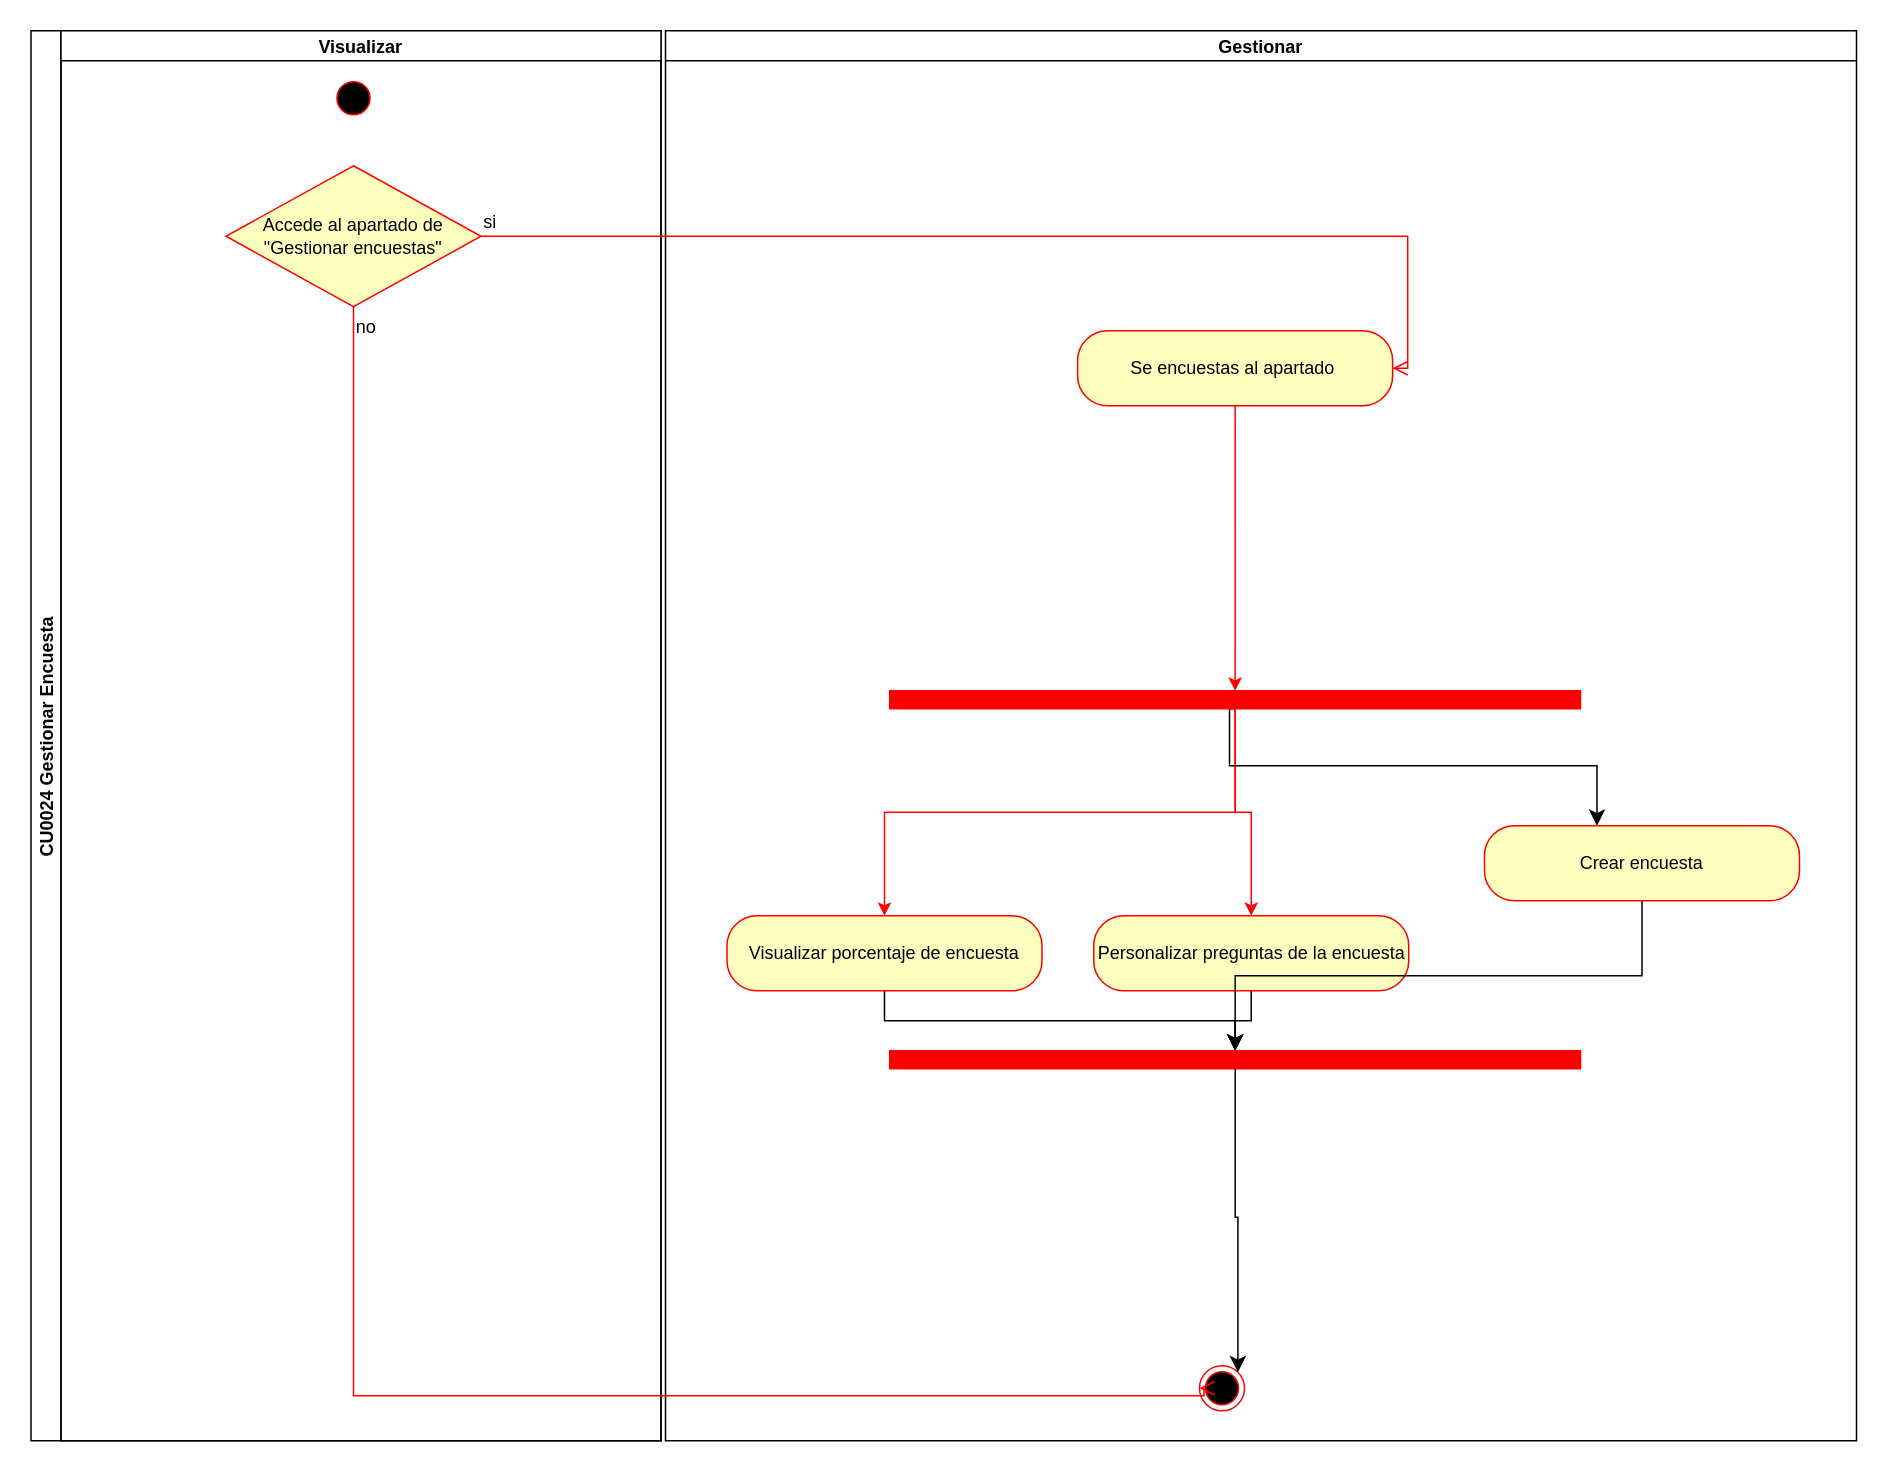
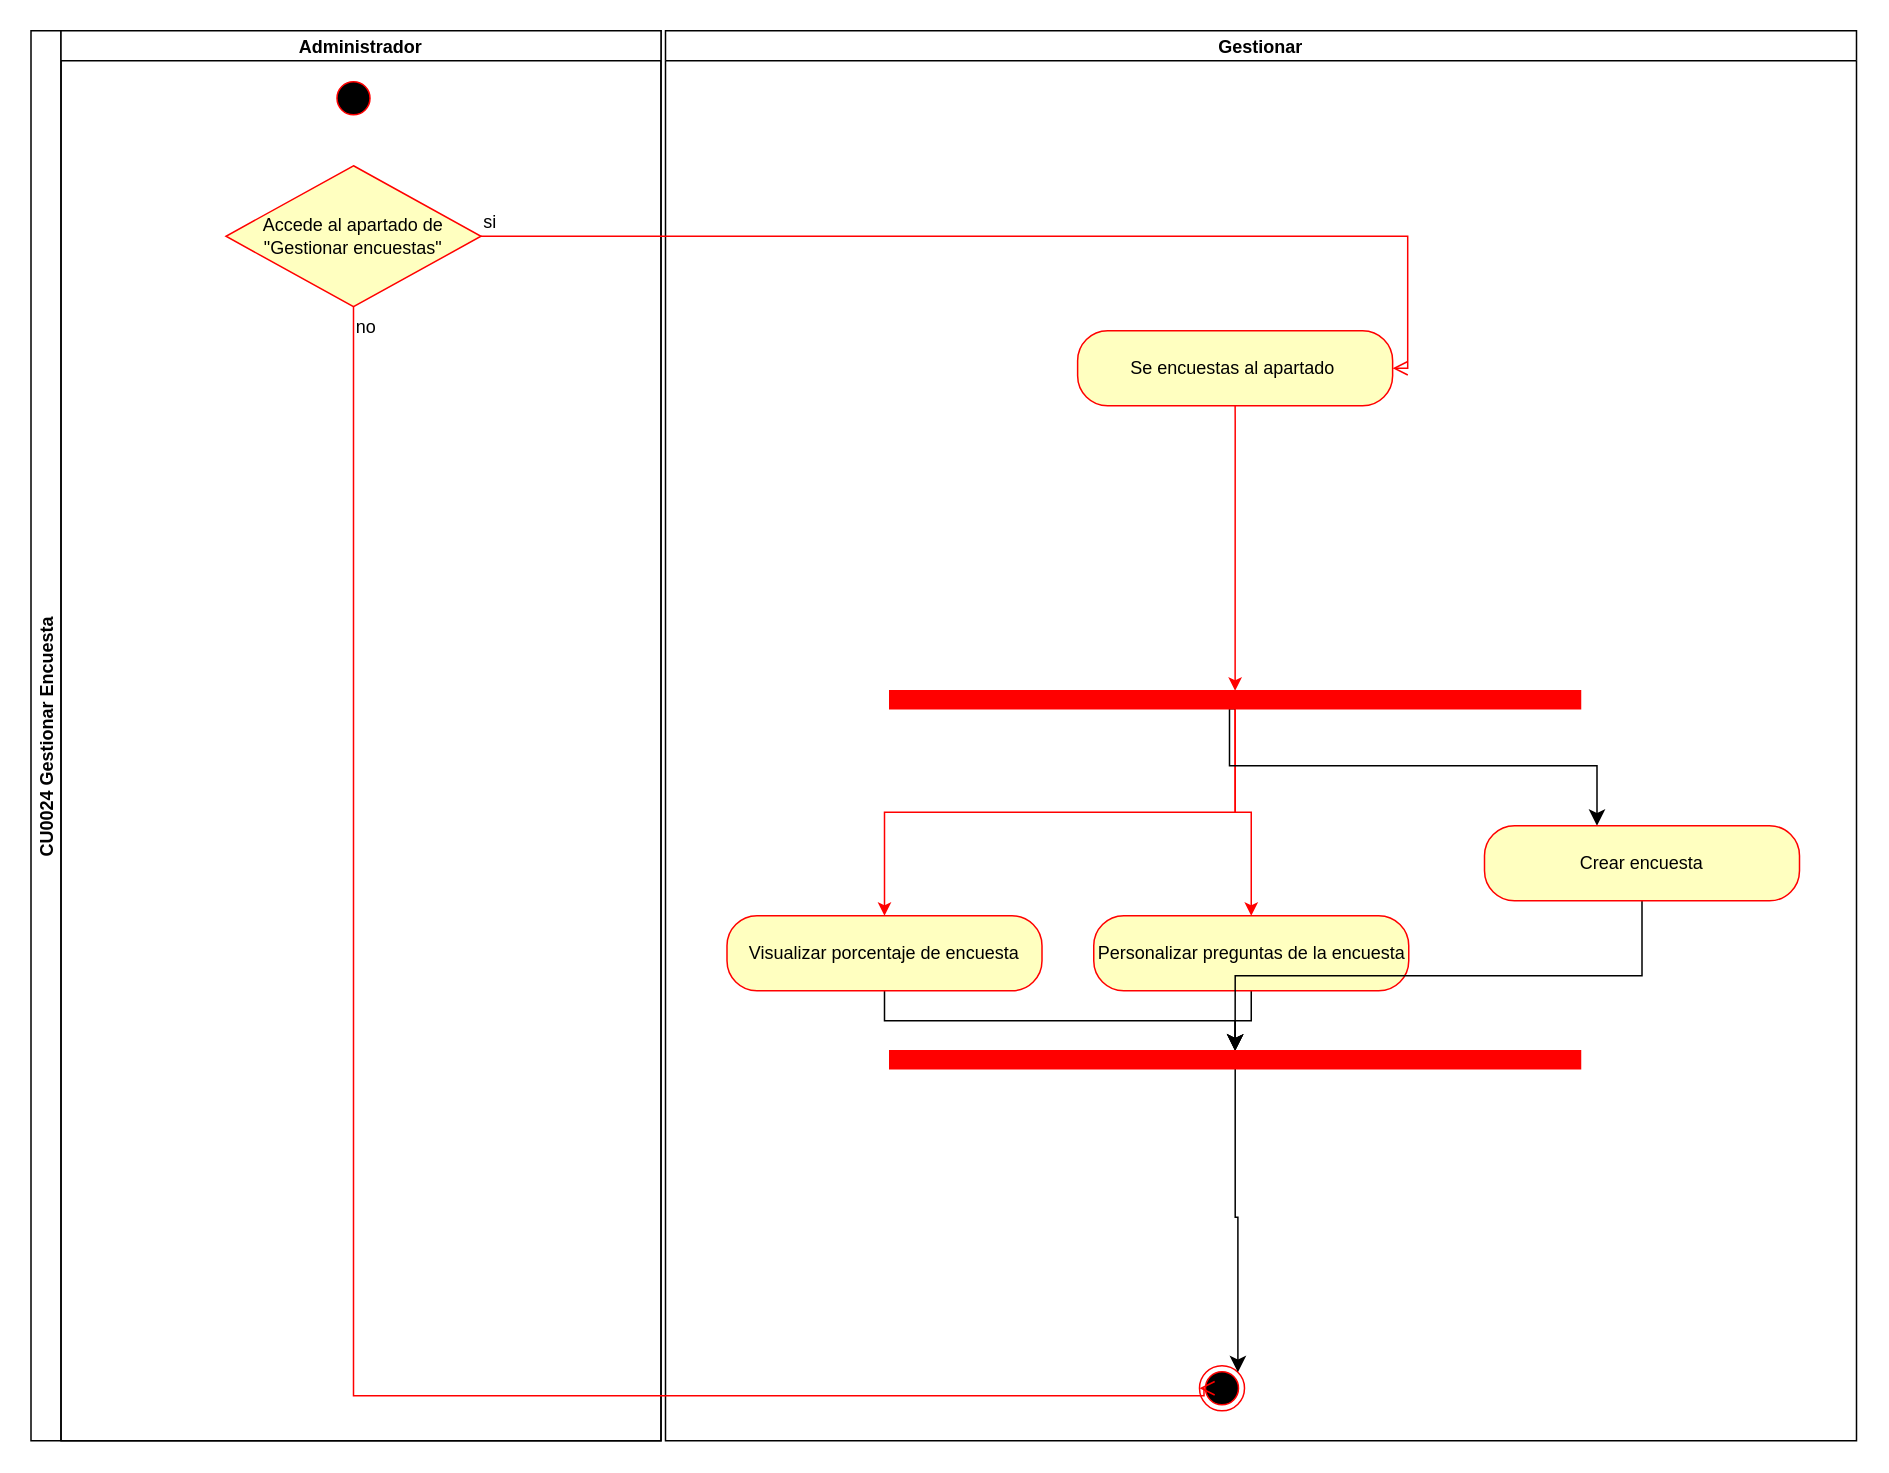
(360, 47) -> (360, 47)
